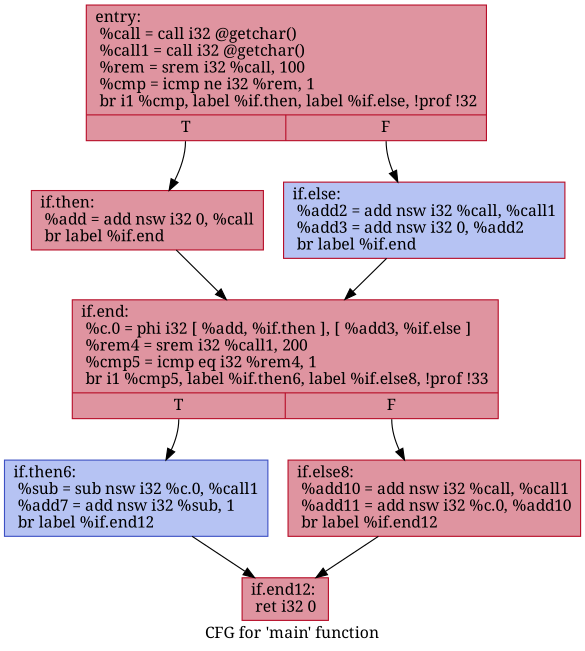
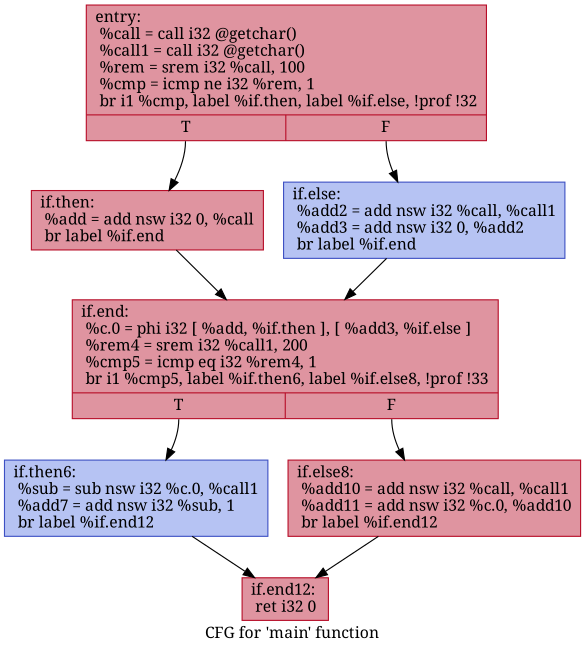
(424, 220) -> (424, 220)
